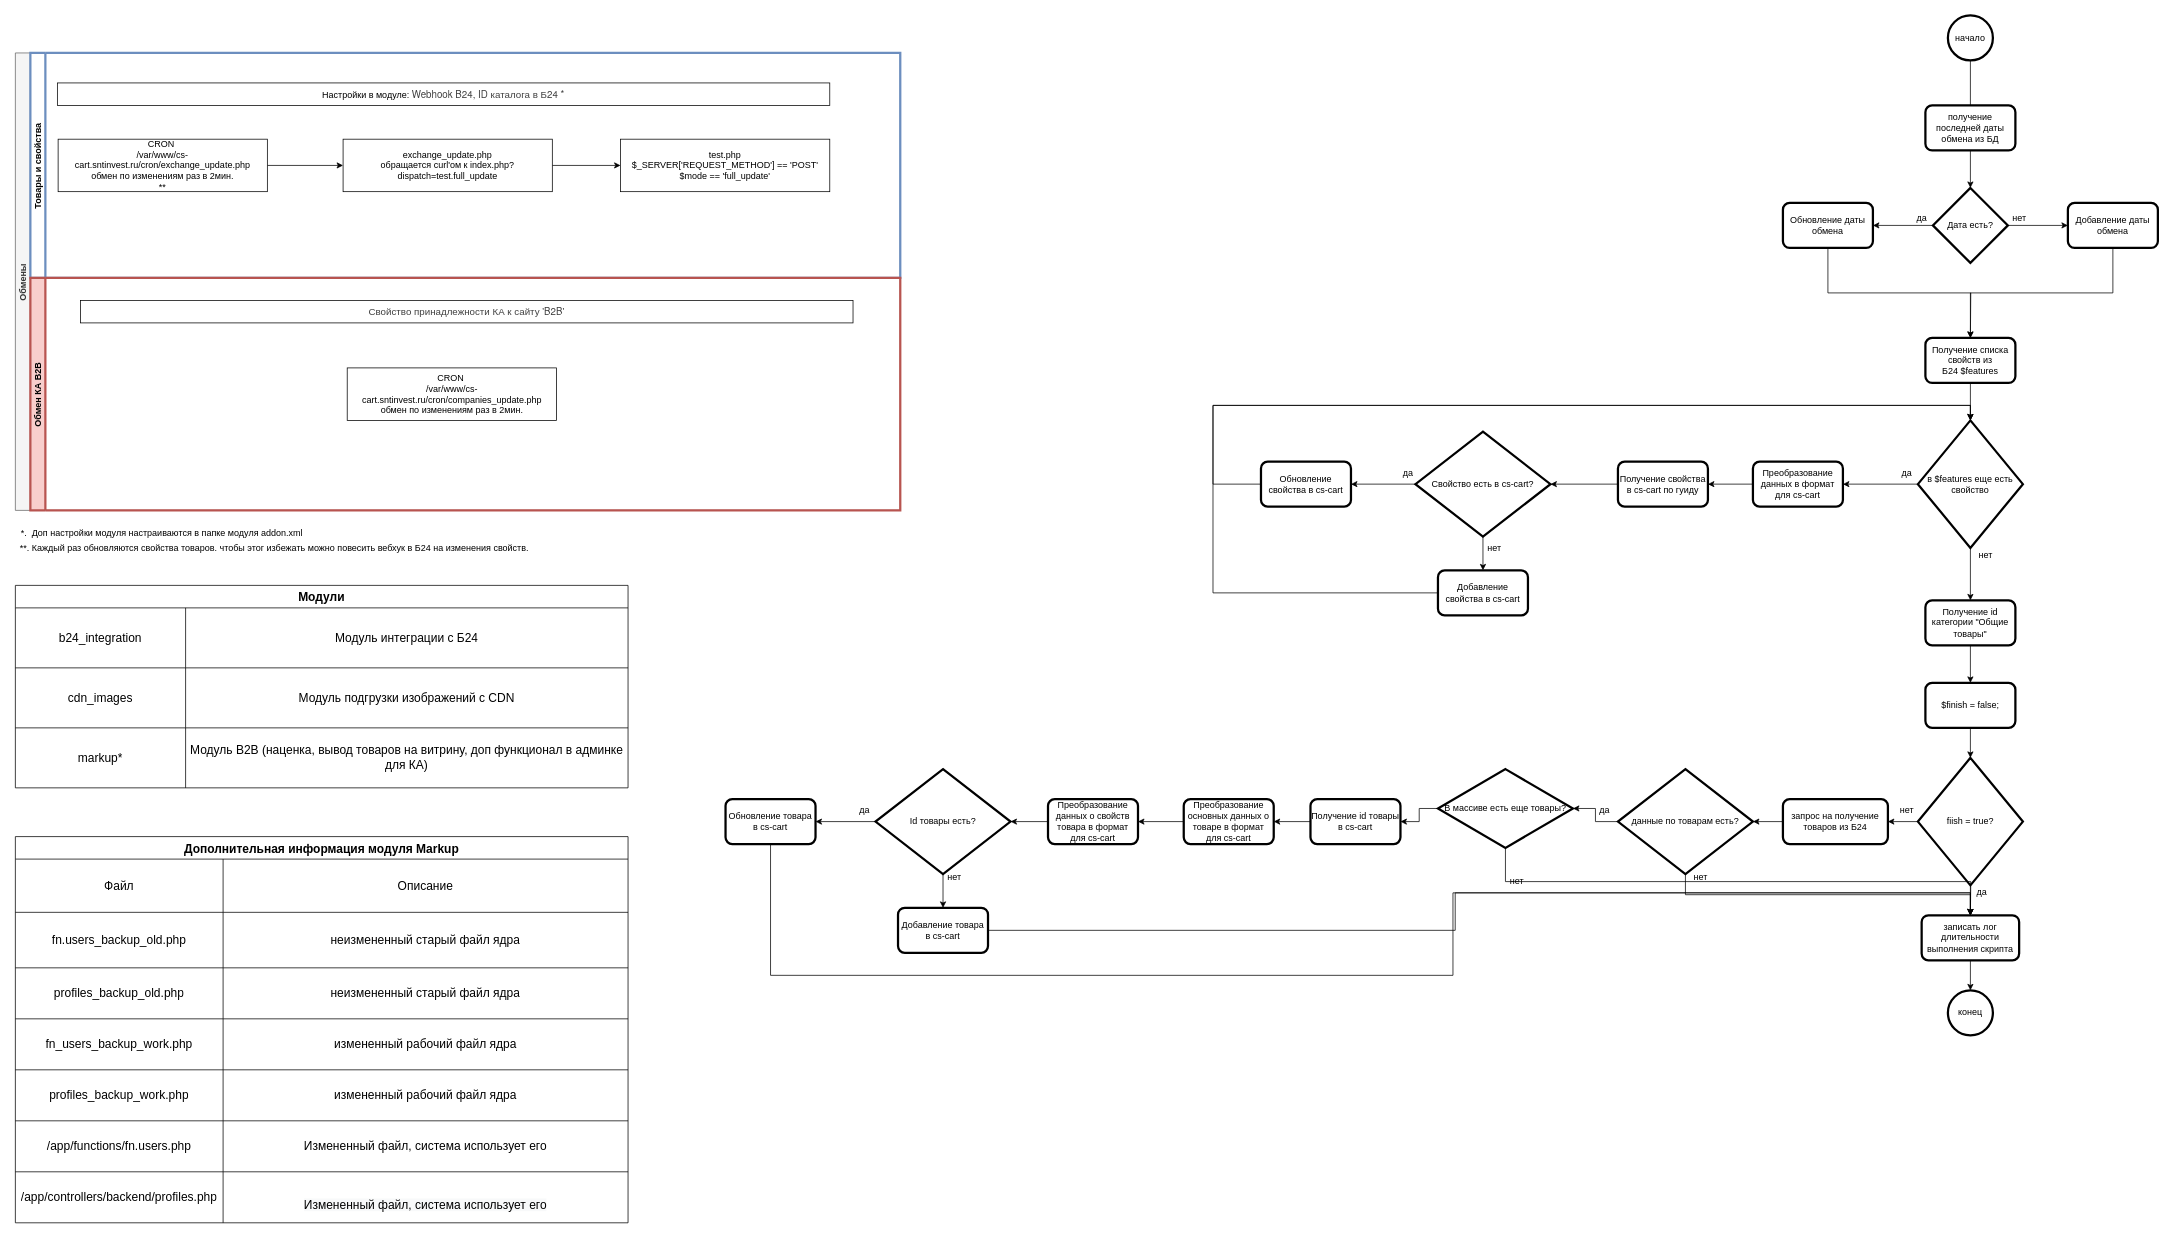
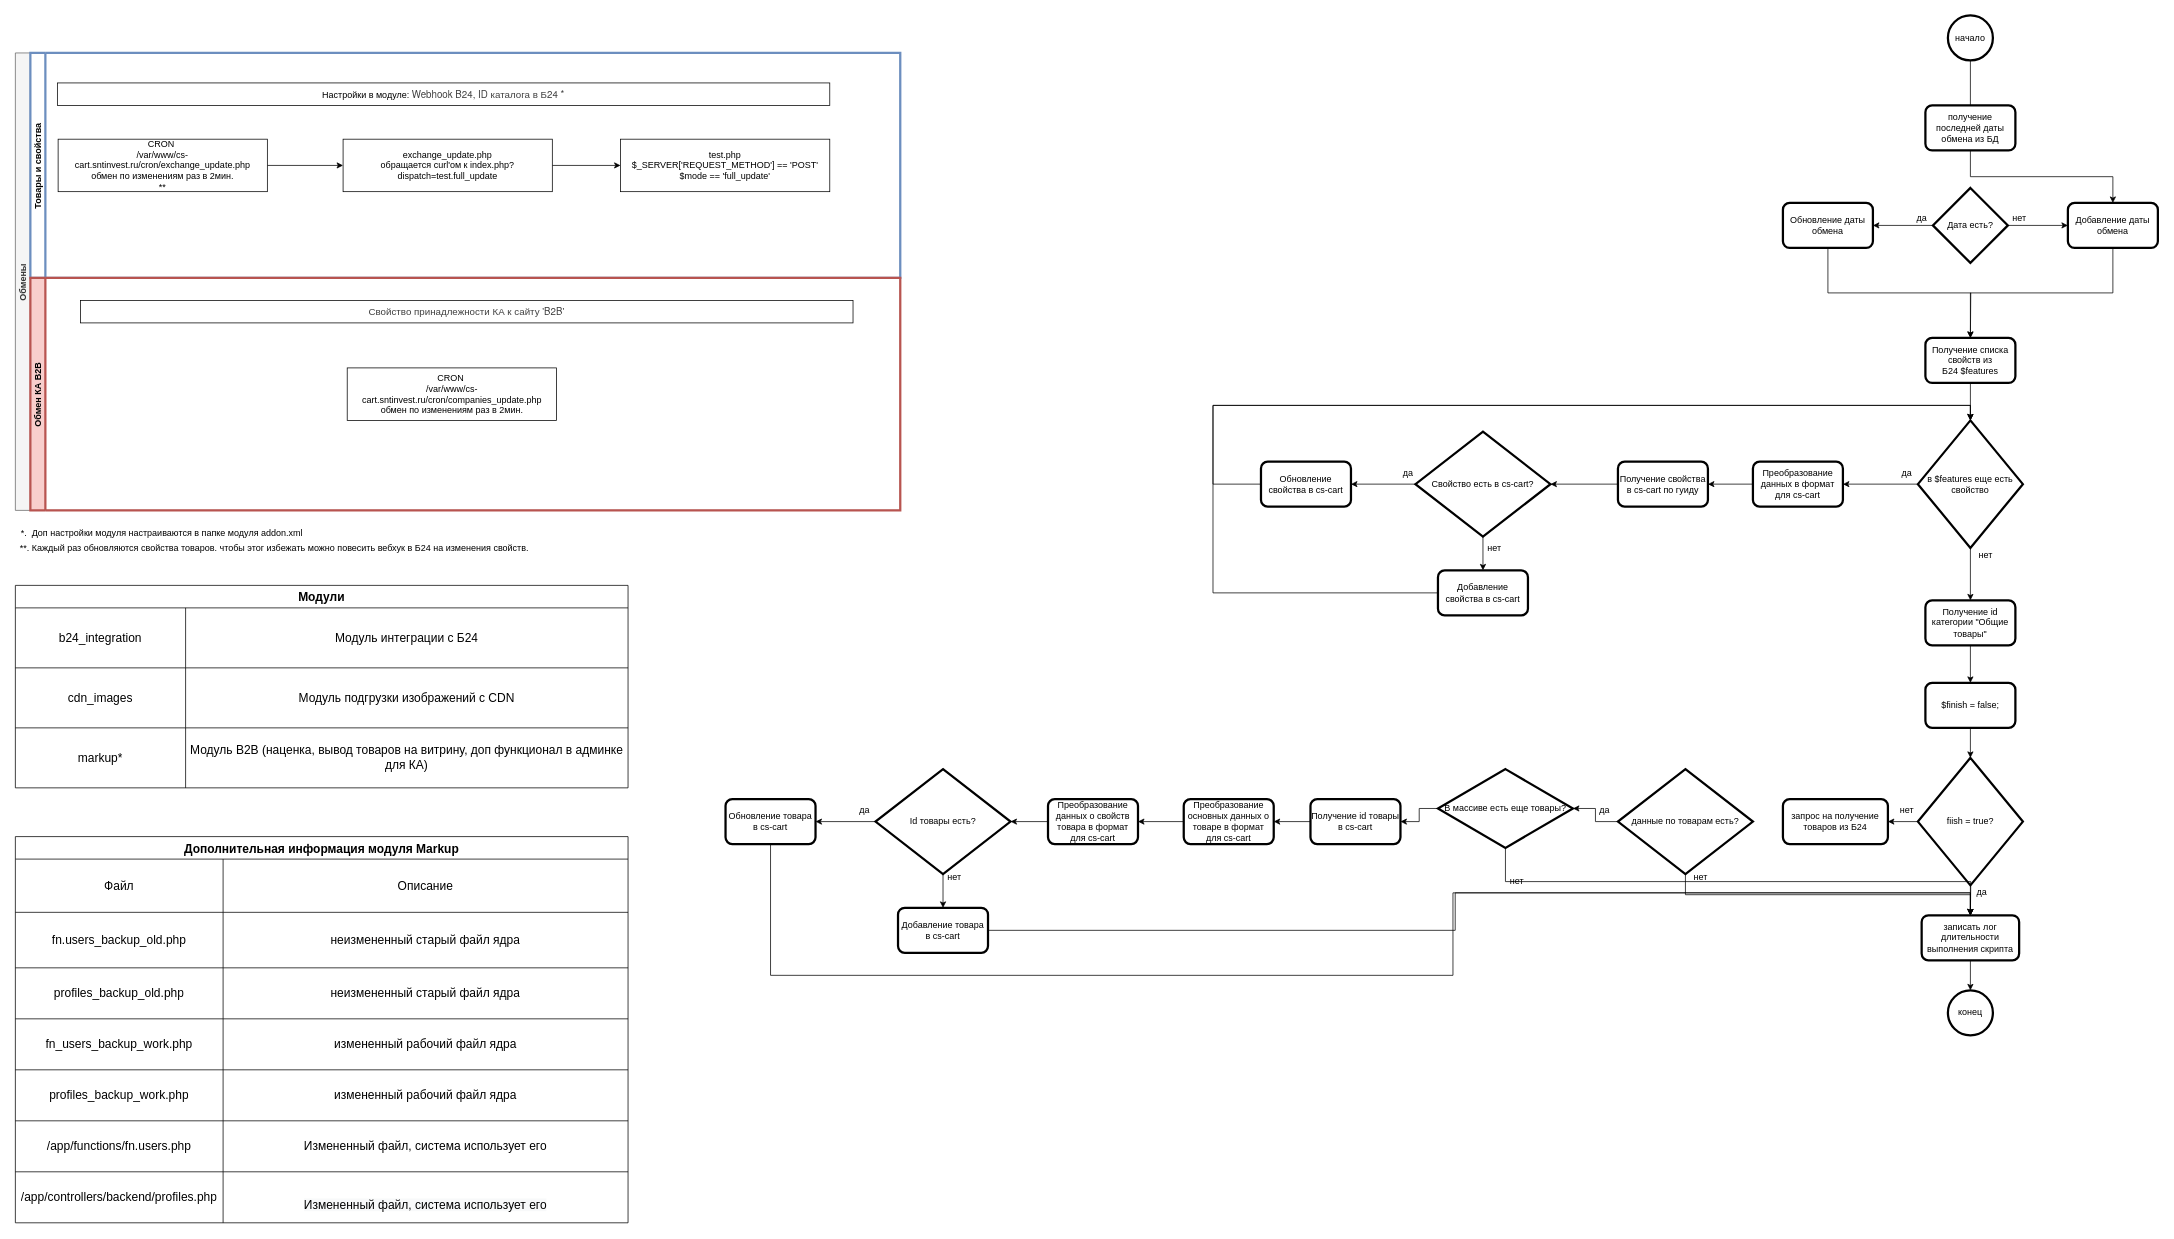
(1971, 178) -> (2041, 177)
(1771, 822) -> none
